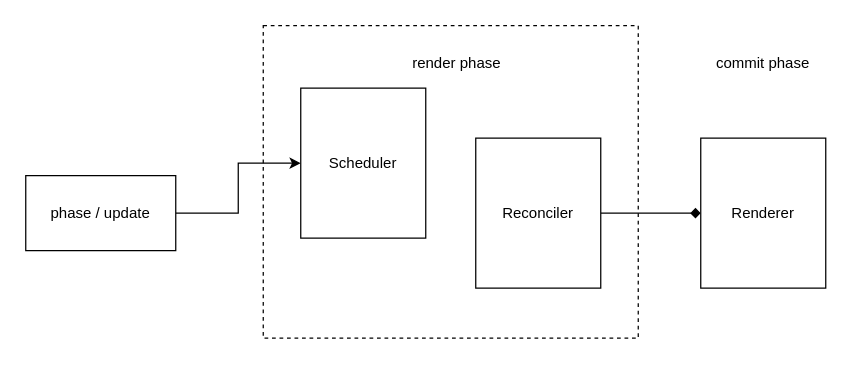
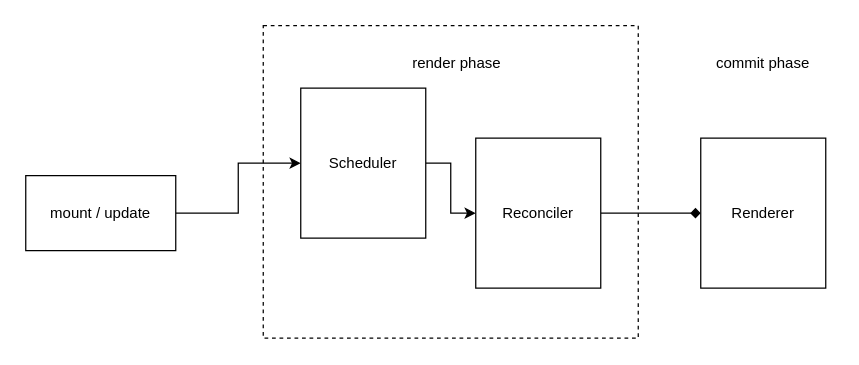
none -> (451, 184)
(101, 213) -> (101, 213)
